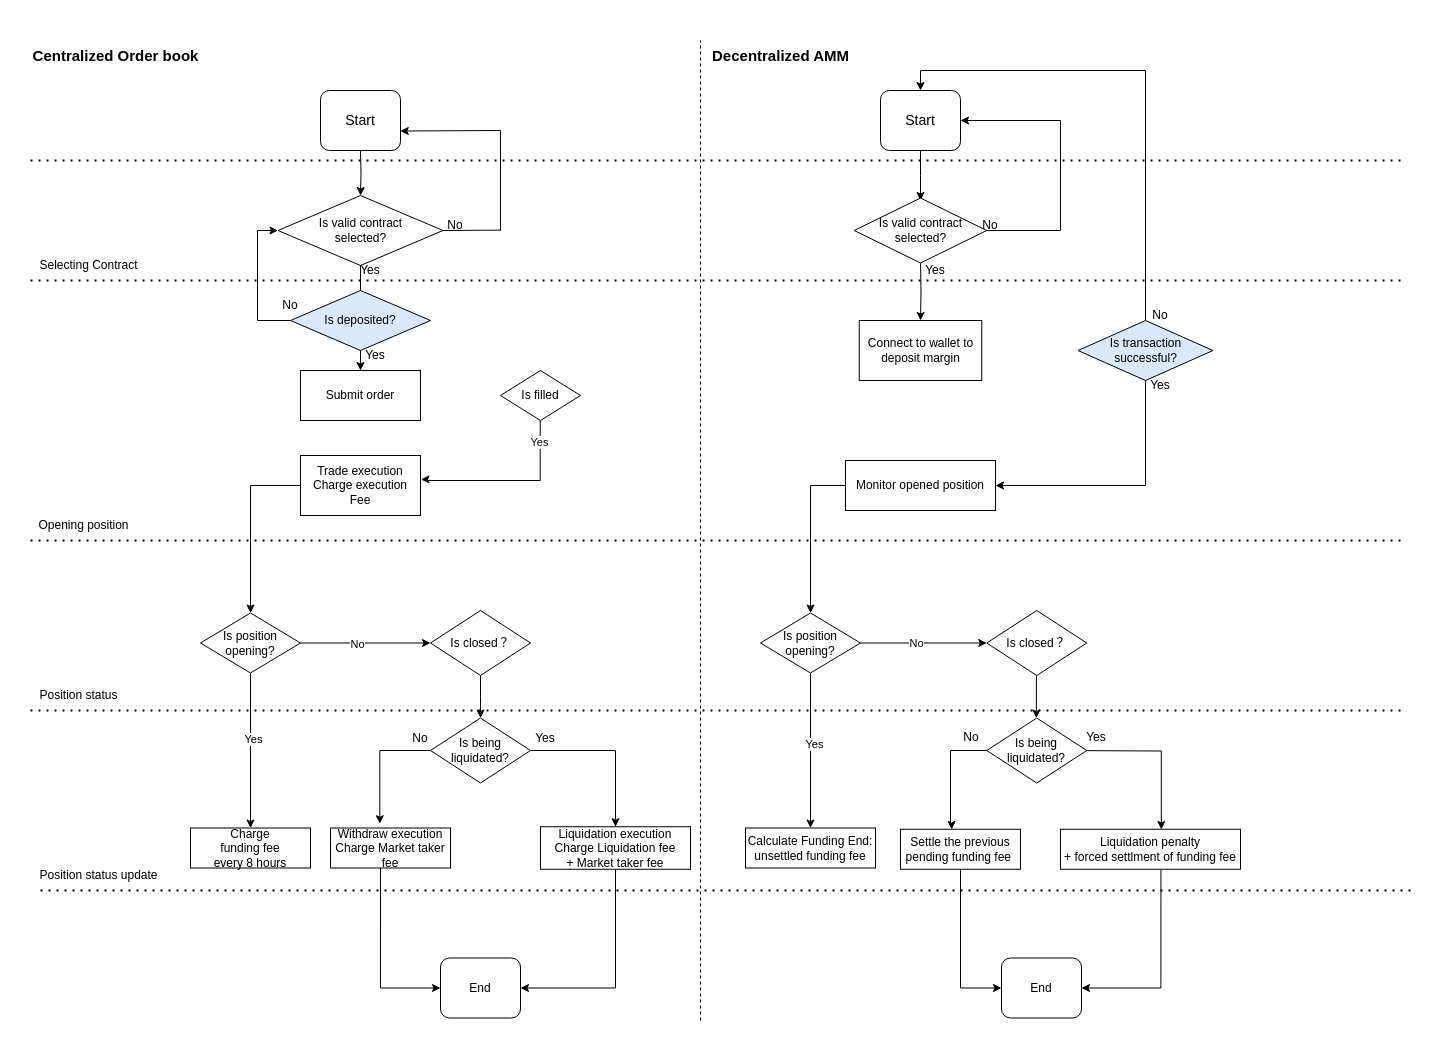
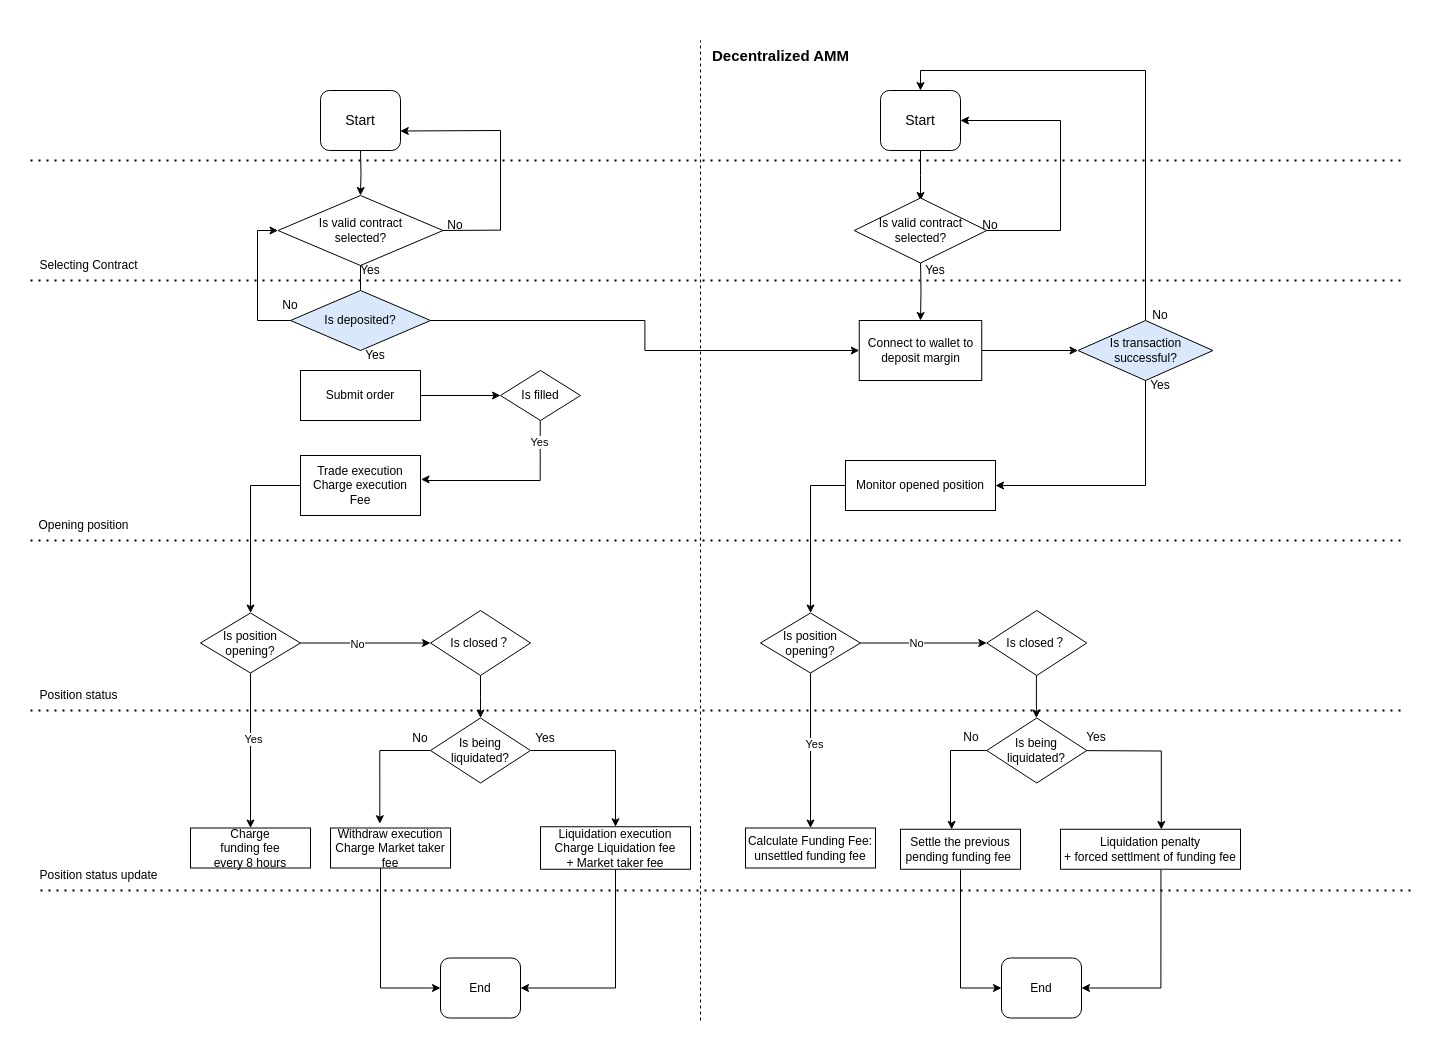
(116, 56) -> none
none -> (1026, 351)
(361, 365) -> (645, 332)
none -> (457, 396)
(811, 849) -> (811, 849)
